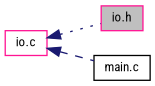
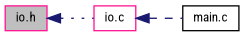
(81, 29) -> (77, 18)
